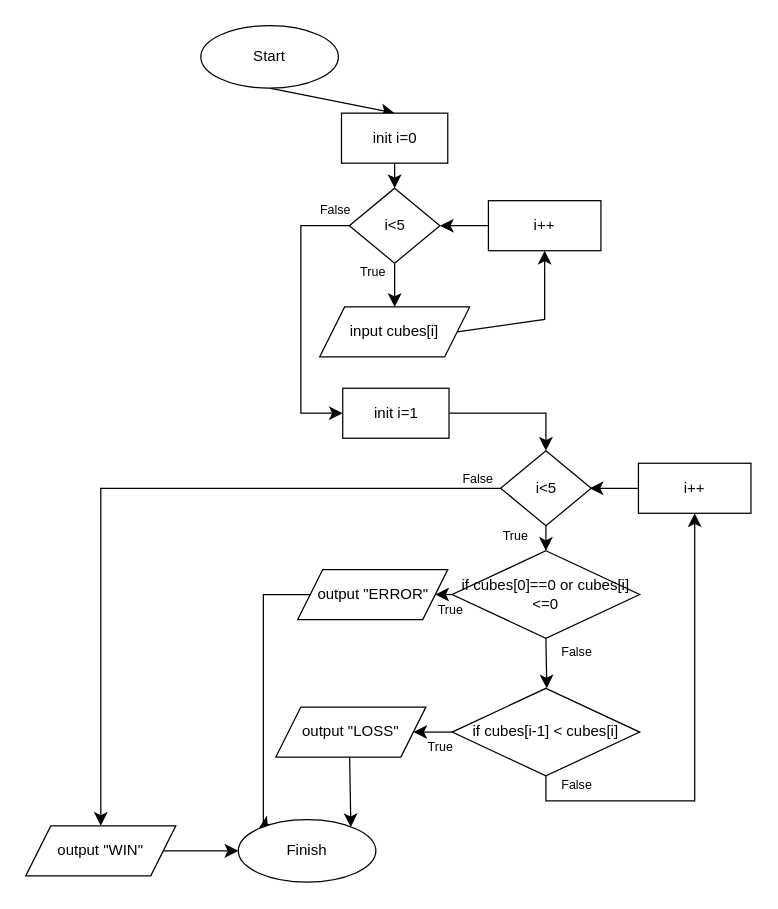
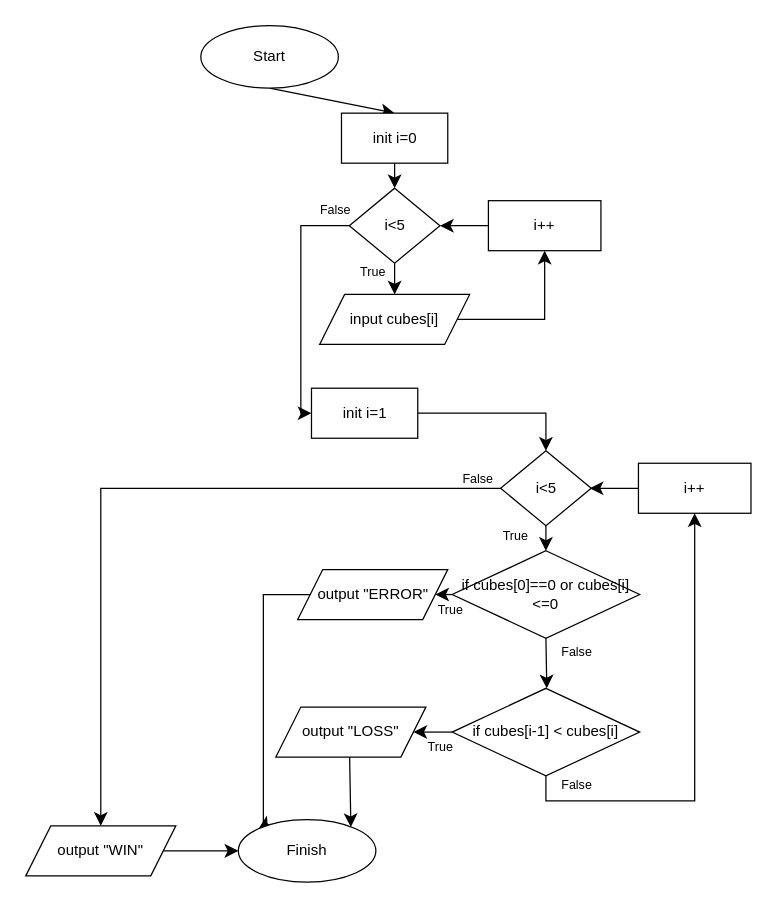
(394, 332) -> (394, 319)
(396, 413) -> (364, 413)
